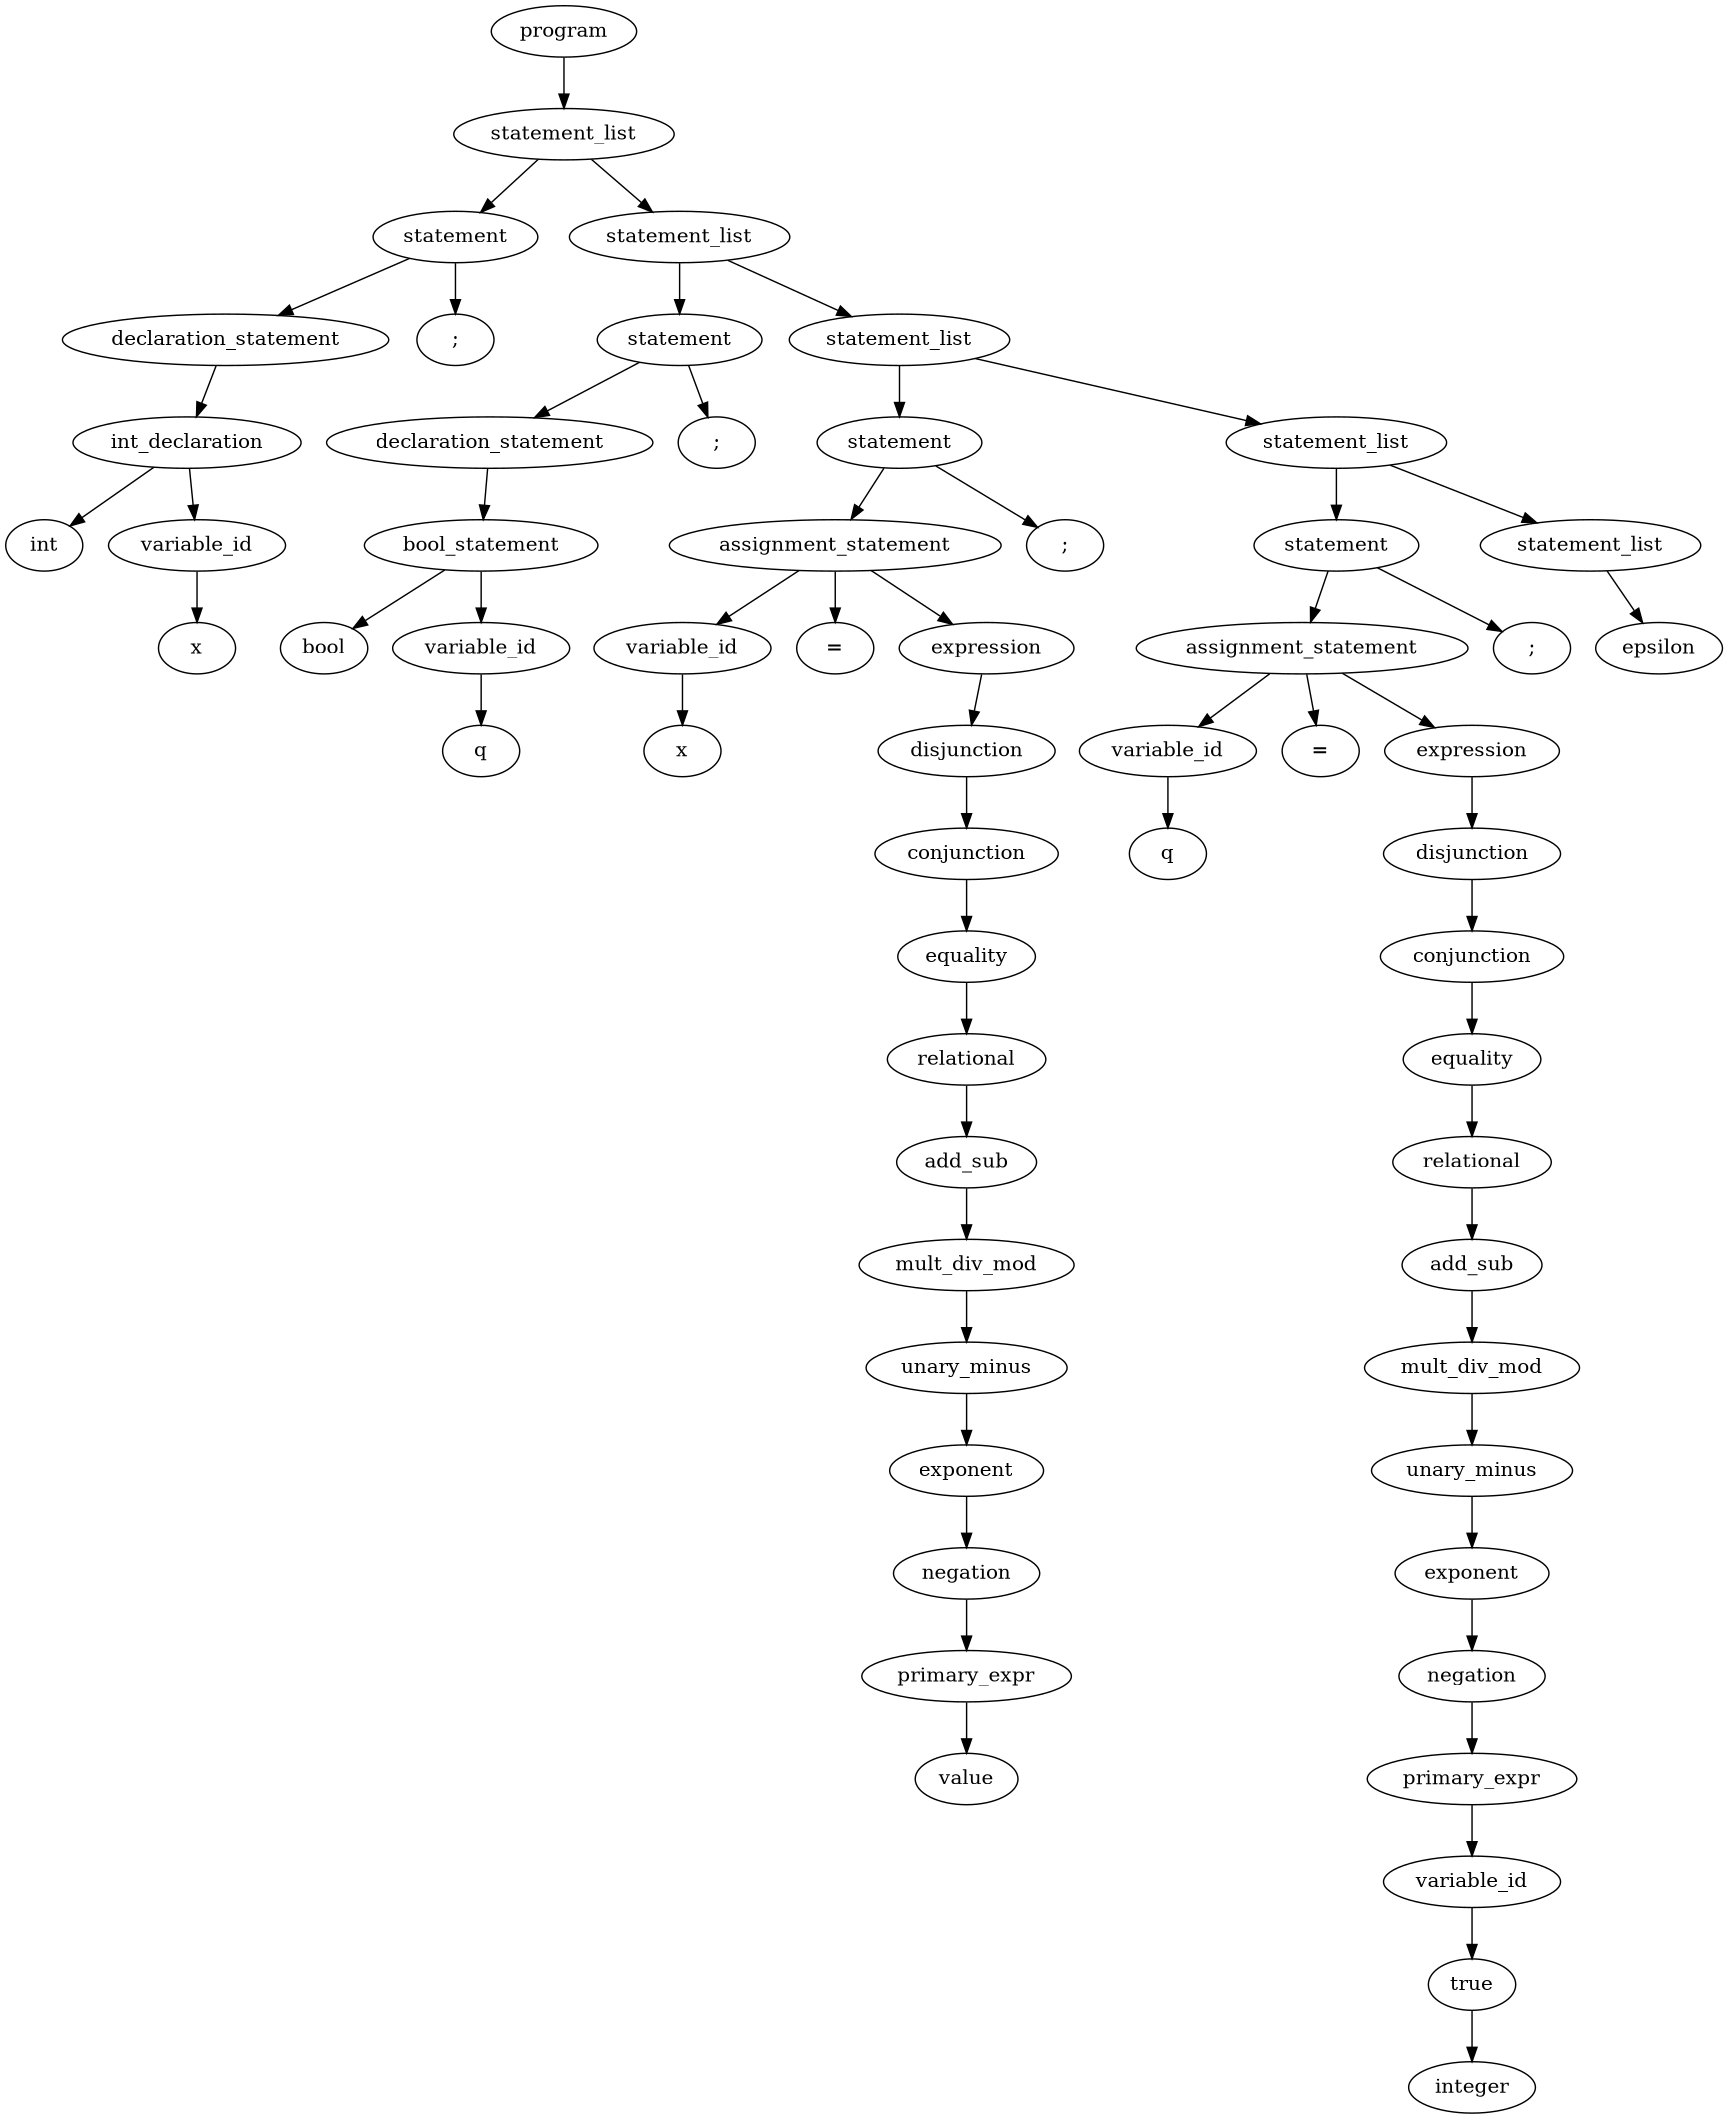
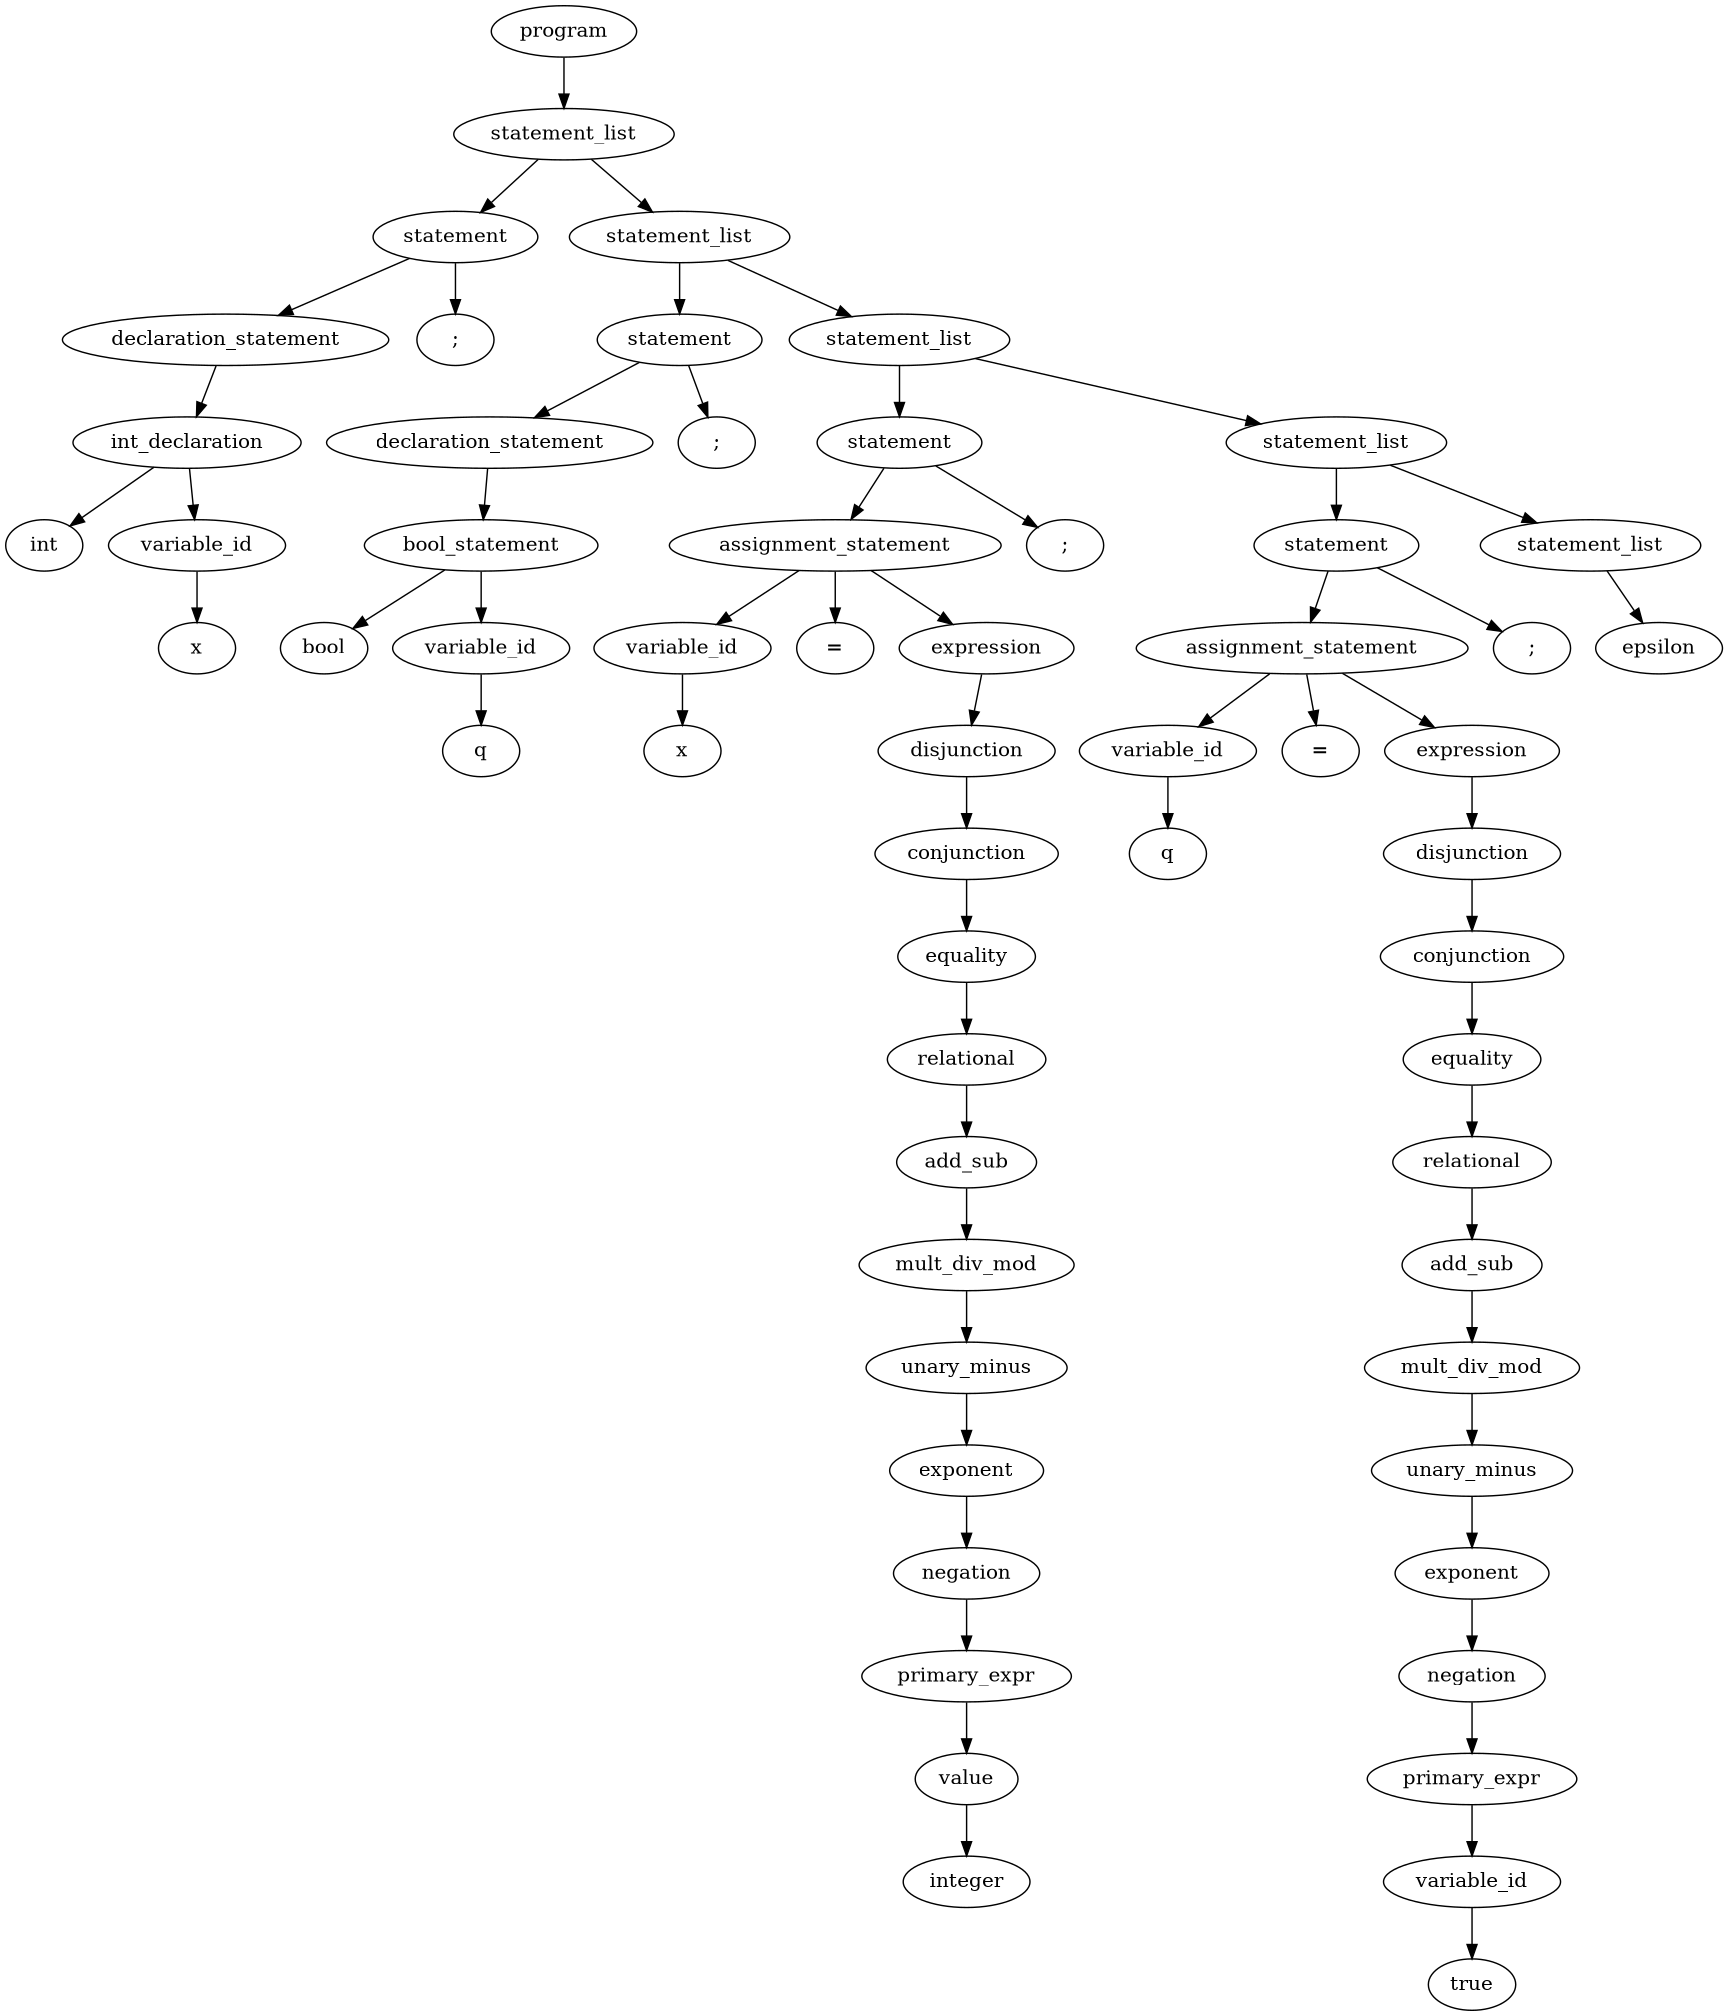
(1472, 2029) -> (967, 1823)
